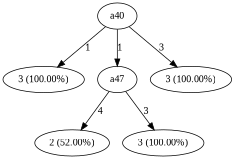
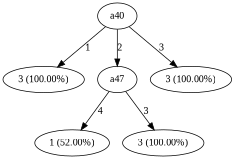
(120, 48) -> (120, 48)
(72, 143) -> (72, 143)
